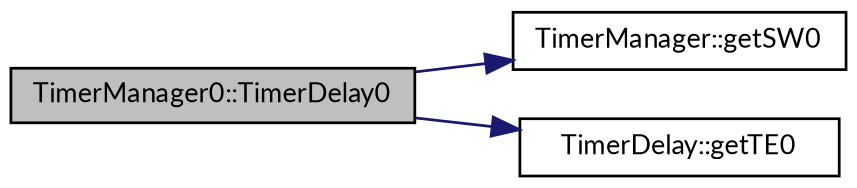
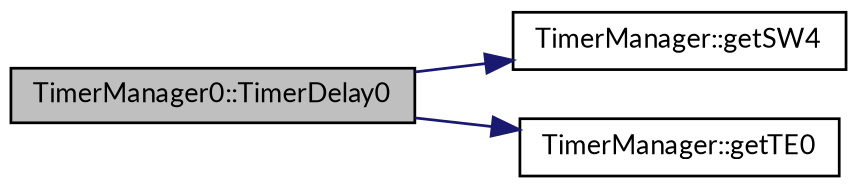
(680, 41) -> (680, 41)
(680, 147) -> (680, 147)
